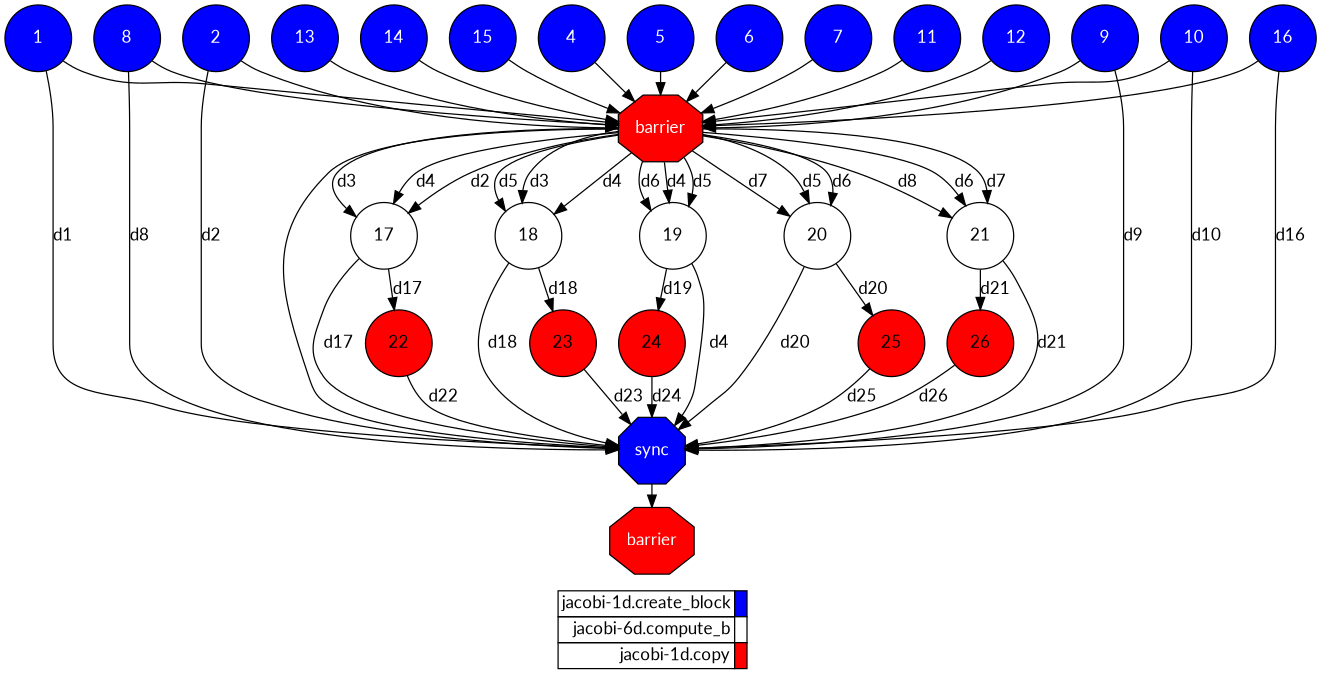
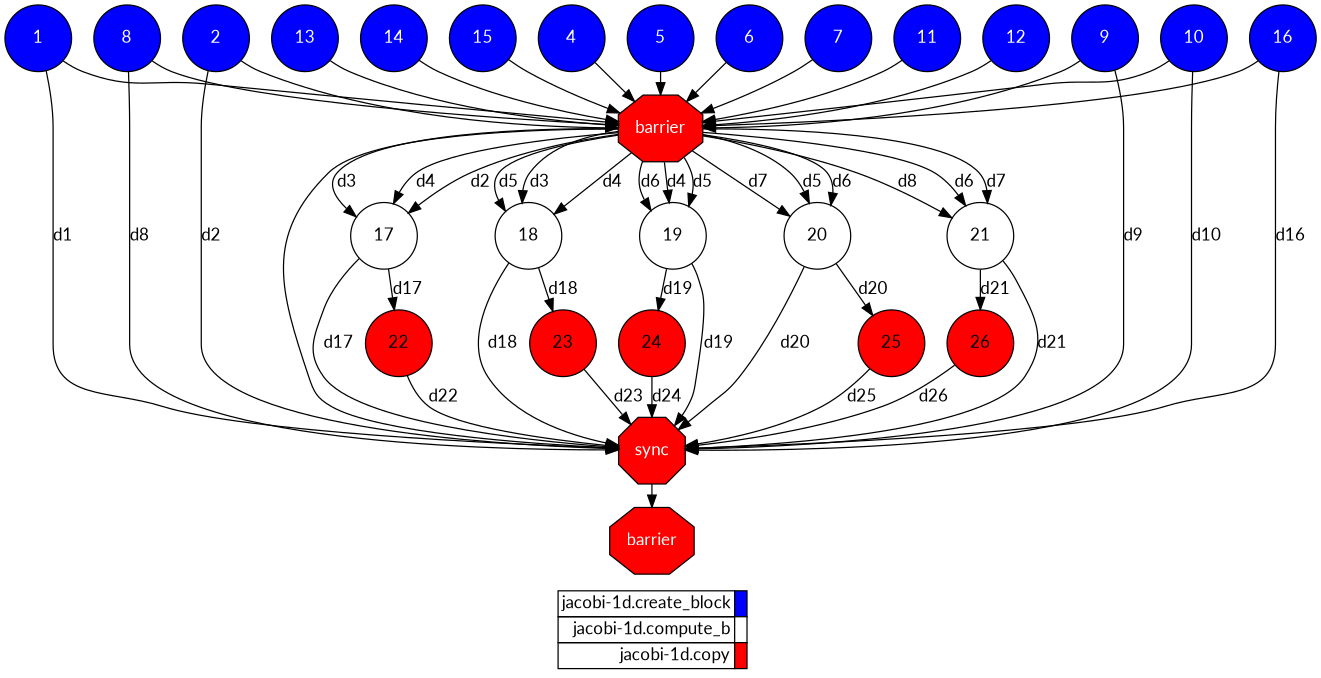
(719, 343) -> (719, 343)
(652, 451) -> (652, 451)
(652, 629) -> (652, 629)
